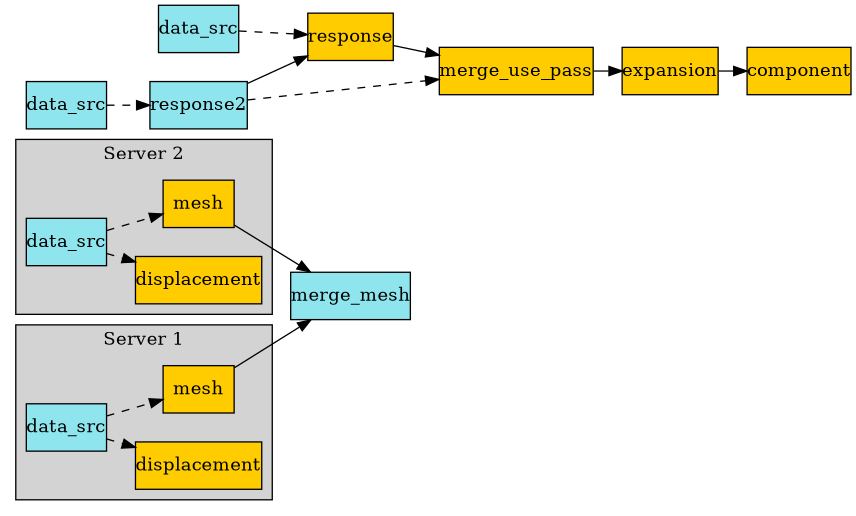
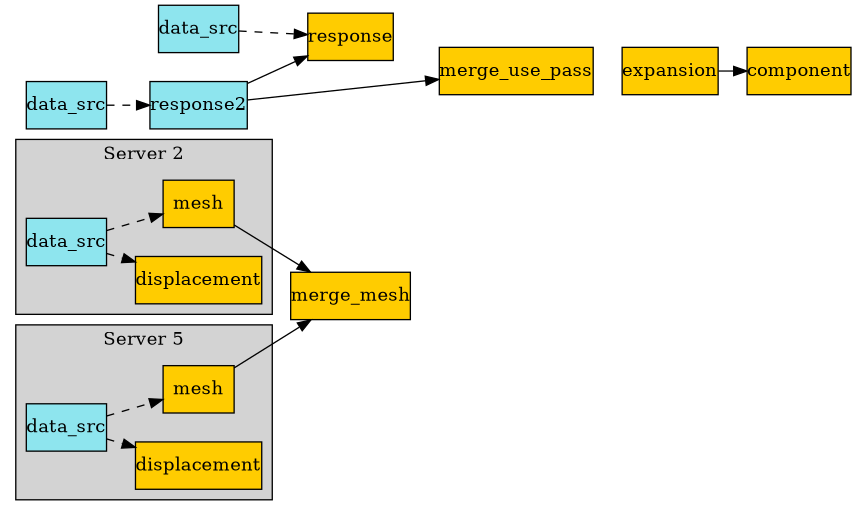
(410, 49) -> none
(601, 71) -> none
(337, 90) -> (337, 90)
(351, 296) -> (351, 296)
(144, 340) -> (144, 340)
